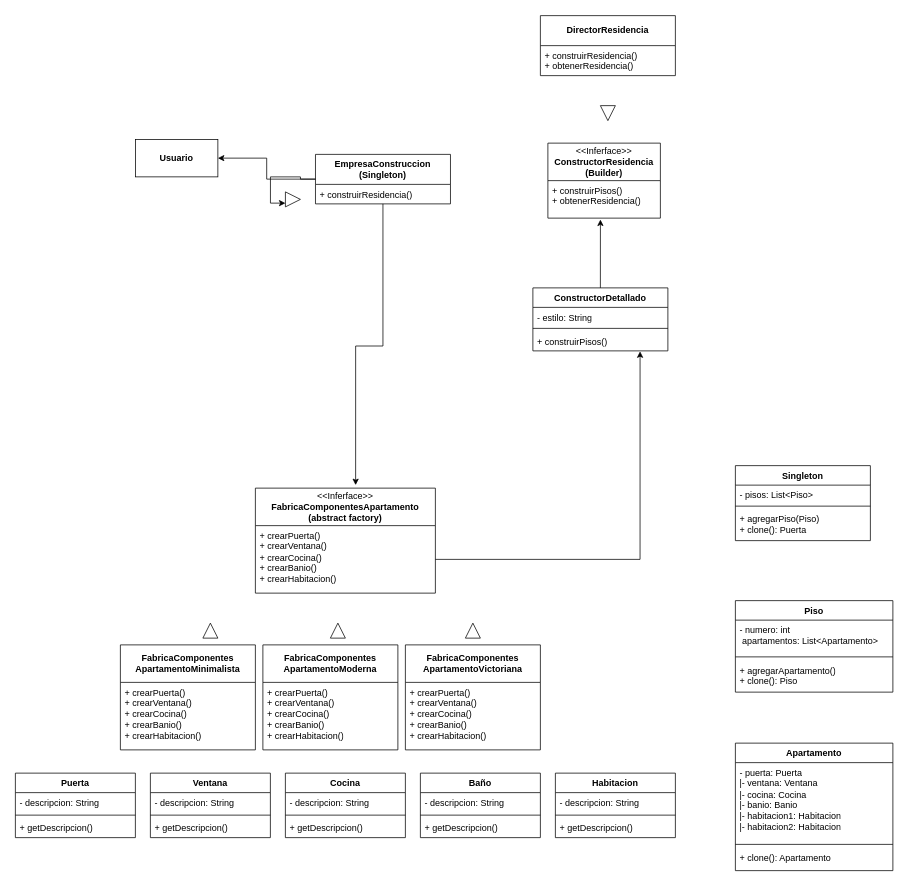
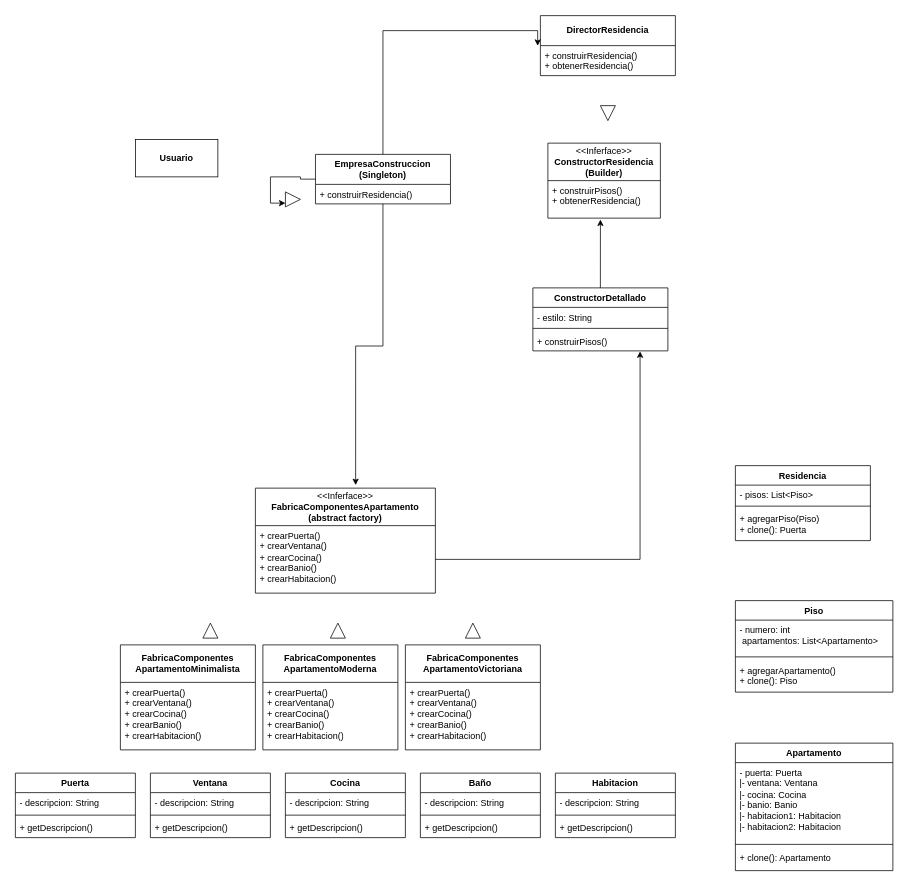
(267, 168) -> (464, 30)
(803, 476) -> (803, 476)
